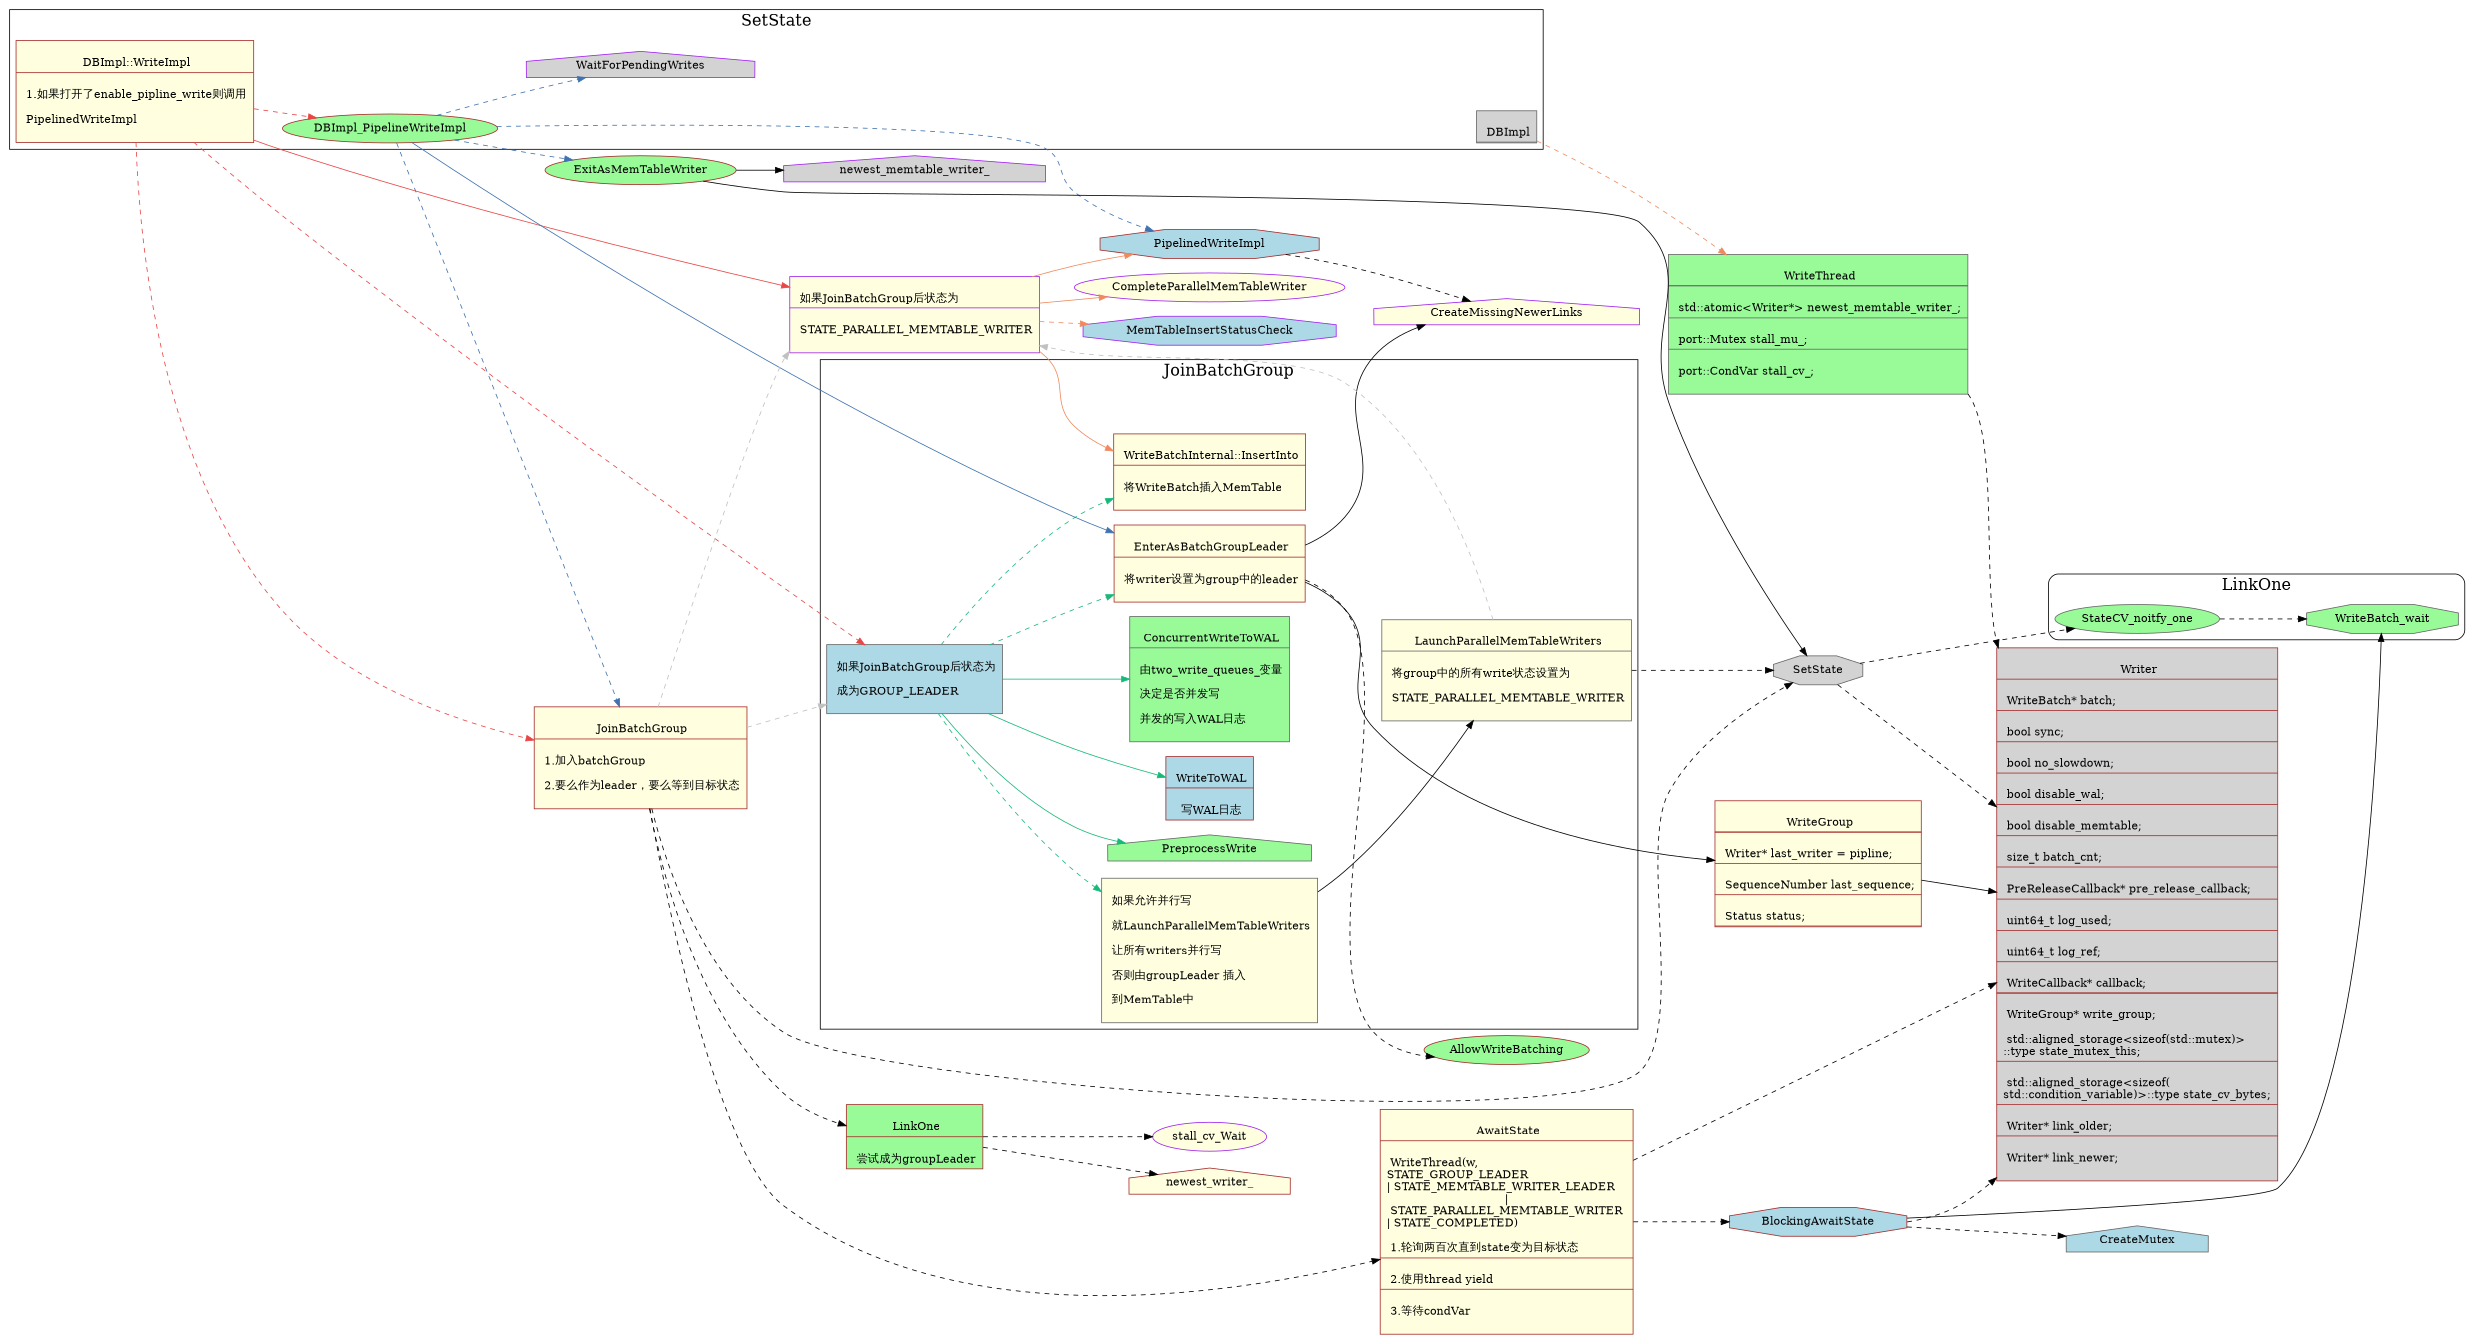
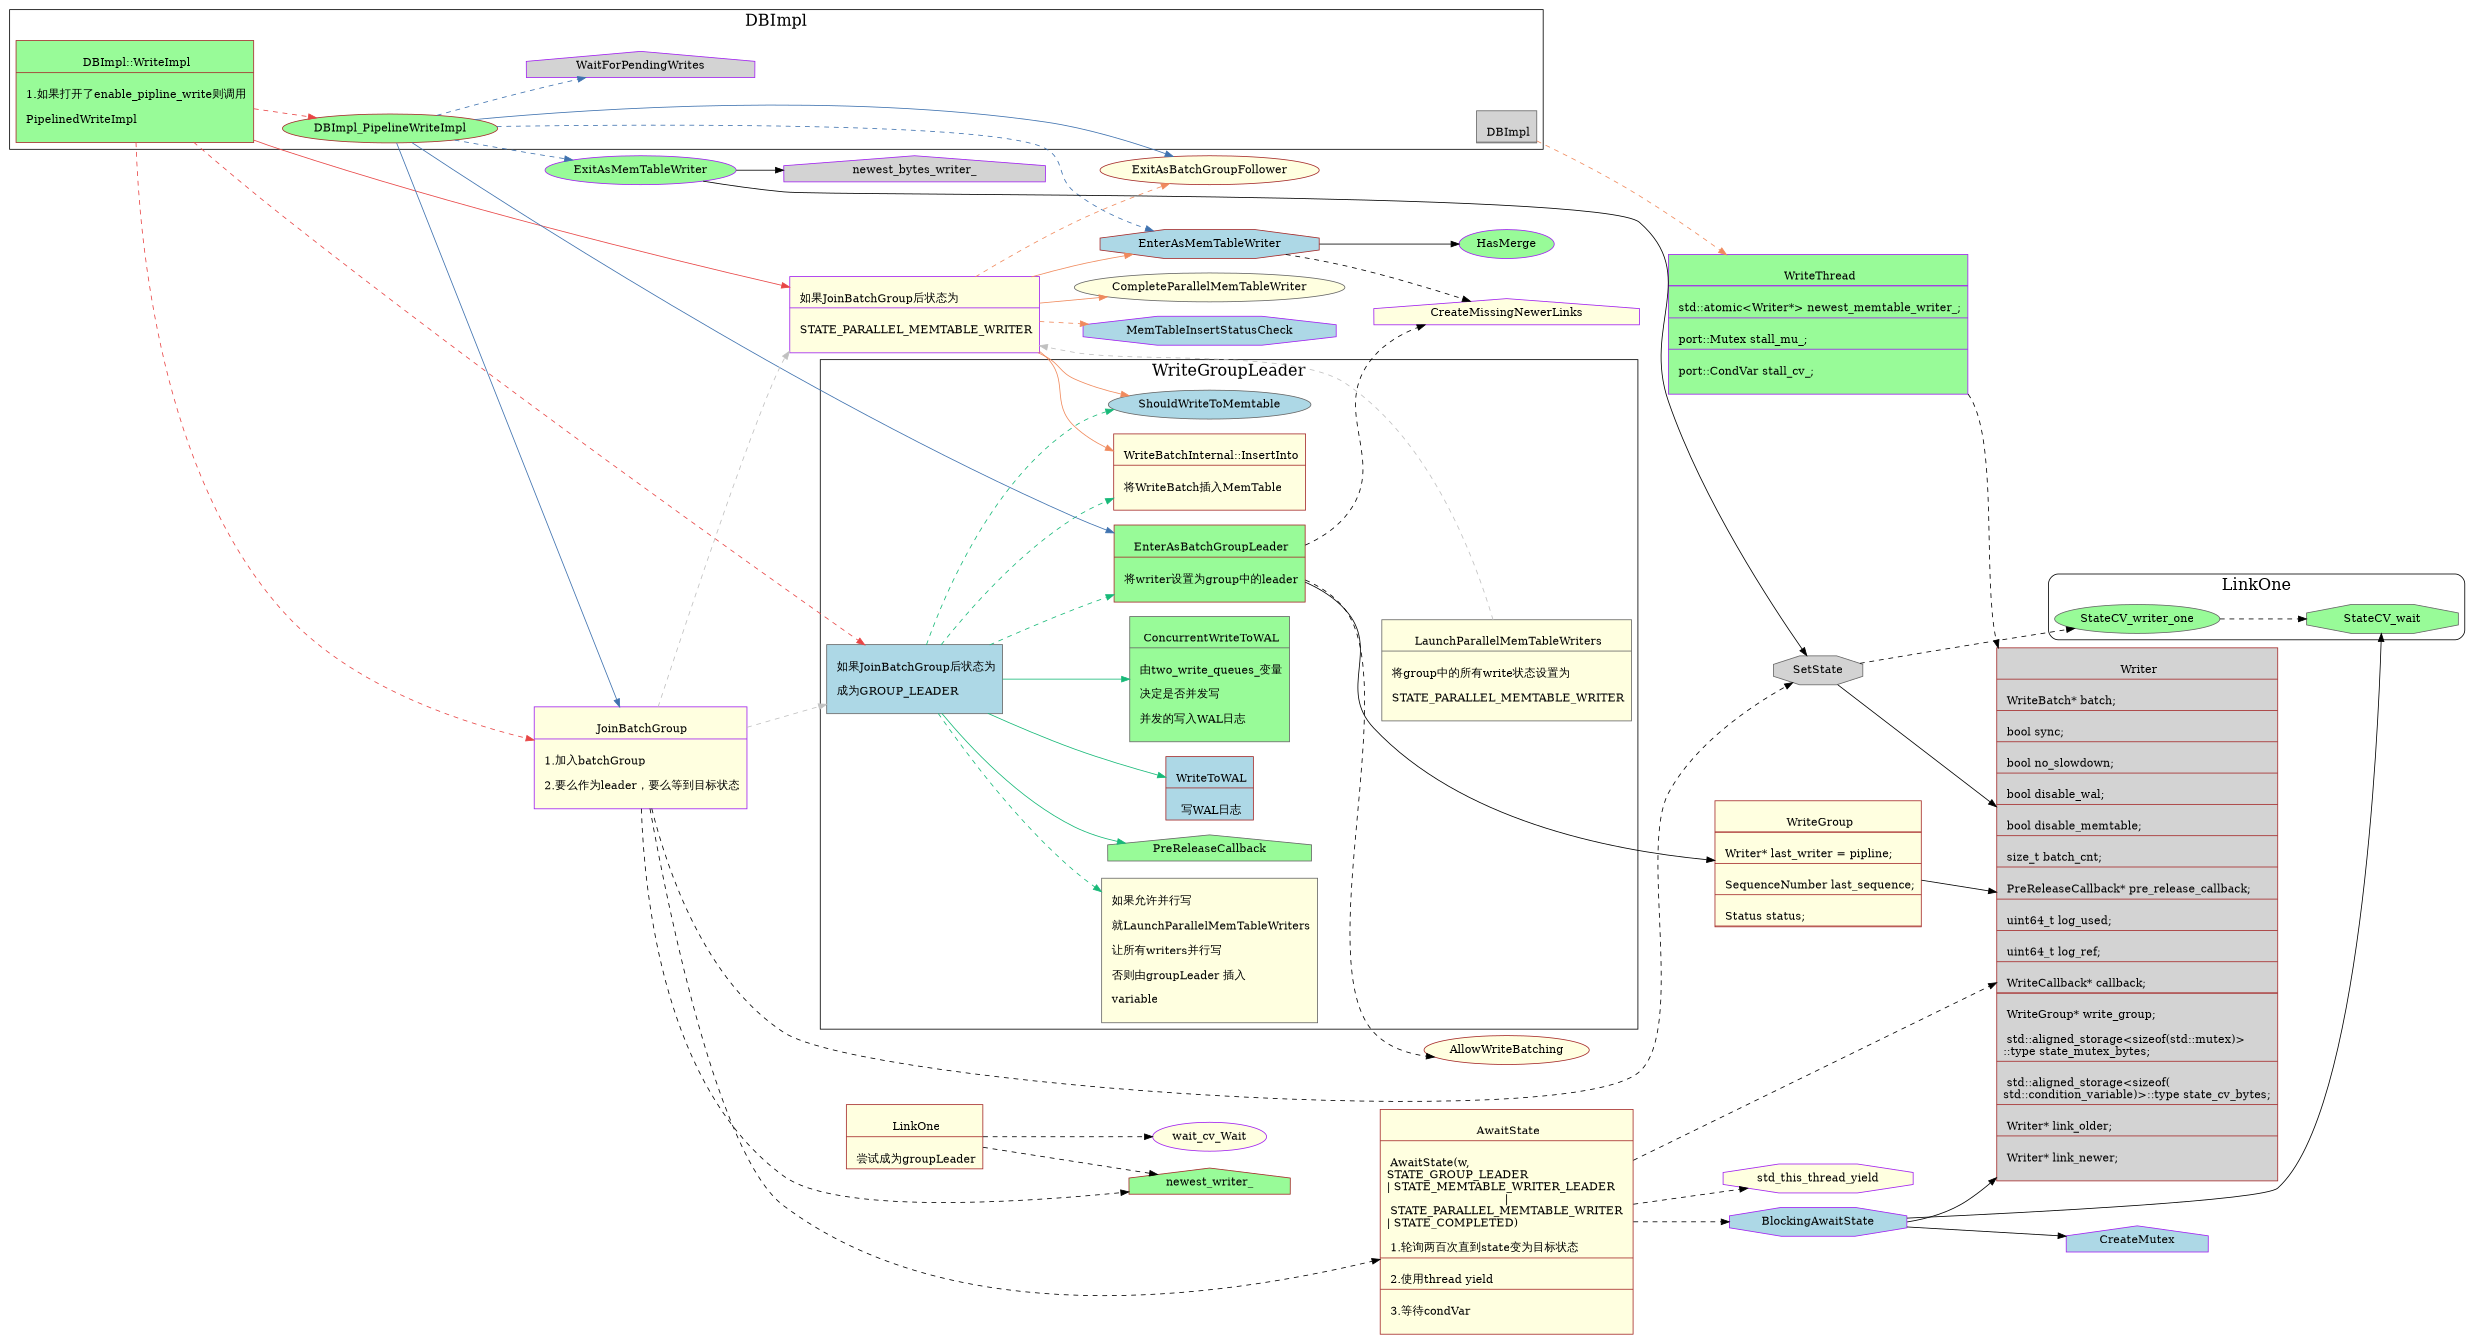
(776, 22) -> (776, 22)
(135, 92) -> (135, 92)
(641, 170) -> (641, 170)
(915, 170) -> (915, 170)
none -> (1210, 170)
(1210, 244) -> (1210, 244)
none -> (1507, 244)
(1210, 287) -> (1210, 287)
(1818, 324) -> (1818, 324)
(1229, 372) -> (1229, 372)
none -> (1210, 405)
(507, 421) -> (507, 421)
(1359, 435) -> (1359, 435)
(1210, 564) -> (1210, 564)
(2137, 619) -> (2137, 619)
(2382, 619) -> (2382, 619)
(1699, 670) -> none
(1914, 743) -> (1914, 743)
(641, 758) -> (641, 758)
(1400, 816) -> none
(1210, 849) -> (1210, 849)
(709, 990) -> (760, 1154)
(1151, 999) -> (1133, 999)
(1507, 1050) -> (1507, 1050)
(2072, 1052) -> (2077, 1052)
(915, 1137) -> (915, 1137)
(1210, 1137) -> (1210, 1137)
(1434, 1163) -> (1430, 1163)
none -> (1818, 1178)
(1210, 1182) -> (1210, 1182)
(1952, 1209) -> (1952, 1209)
(1818, 1222) -> (1818, 1222)
(1982, 1231) -> (1982, 1231)
(2137, 1240) -> (2137, 1240)
